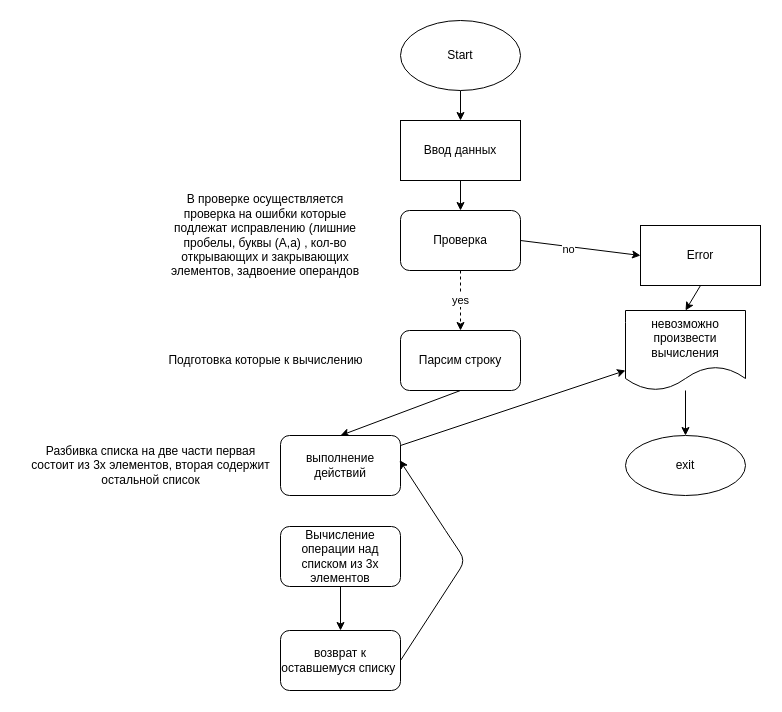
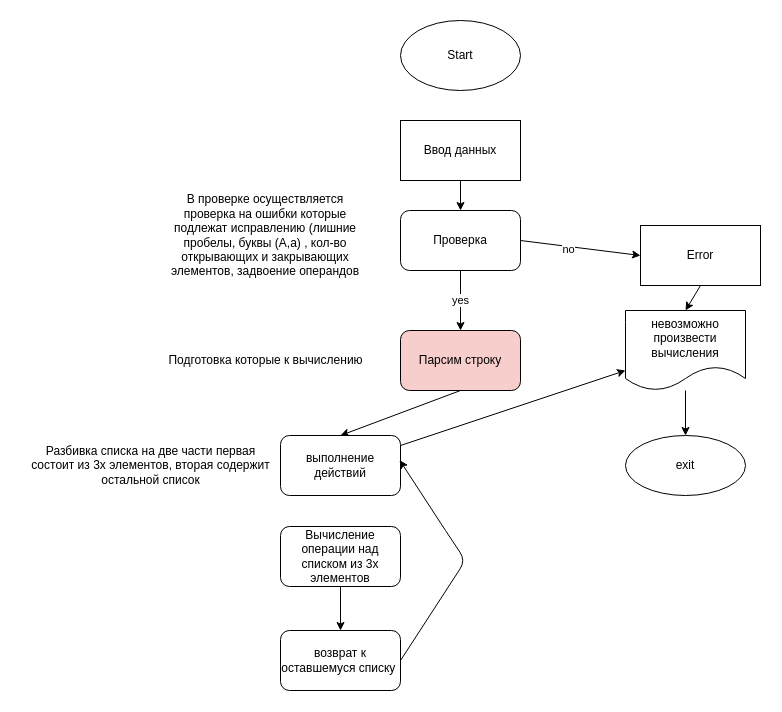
(461, 102) -> none
(461, 283) -> (461, 283)
(461, 361) -> (461, 361)
